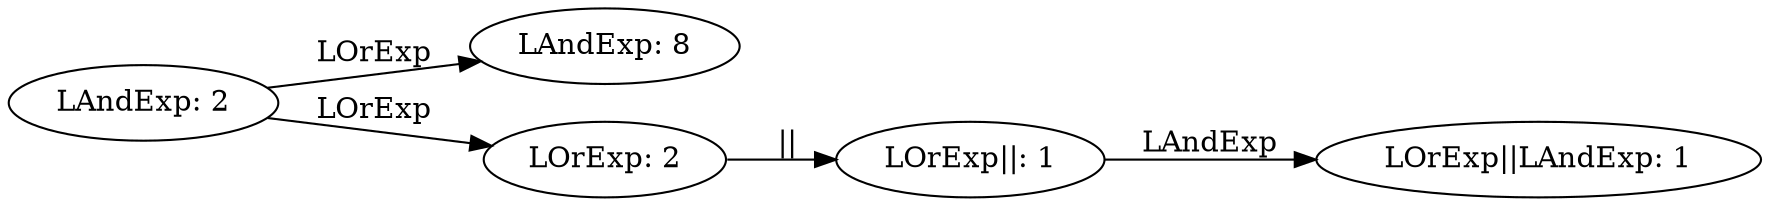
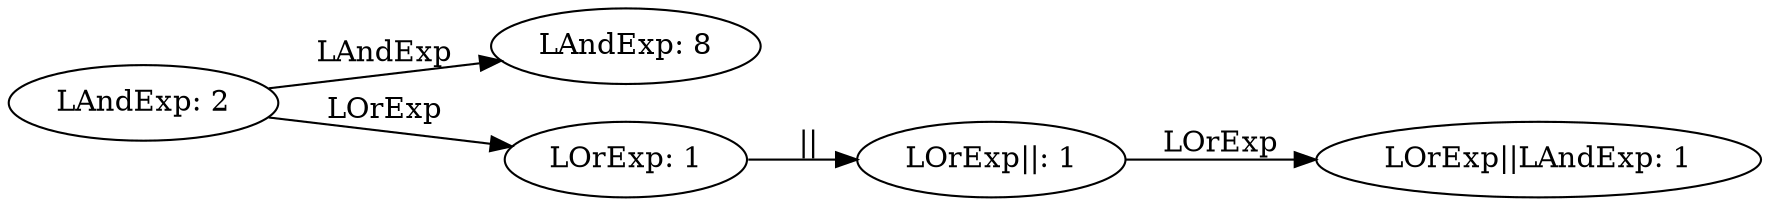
(374, 54) -> (385, 54)
(1210, 144) -> (1221, 144)
(605, 160) -> (626, 160)
